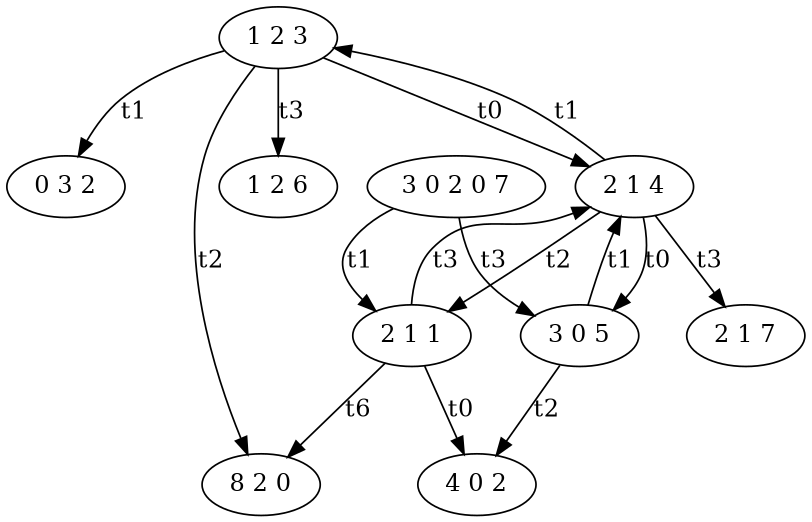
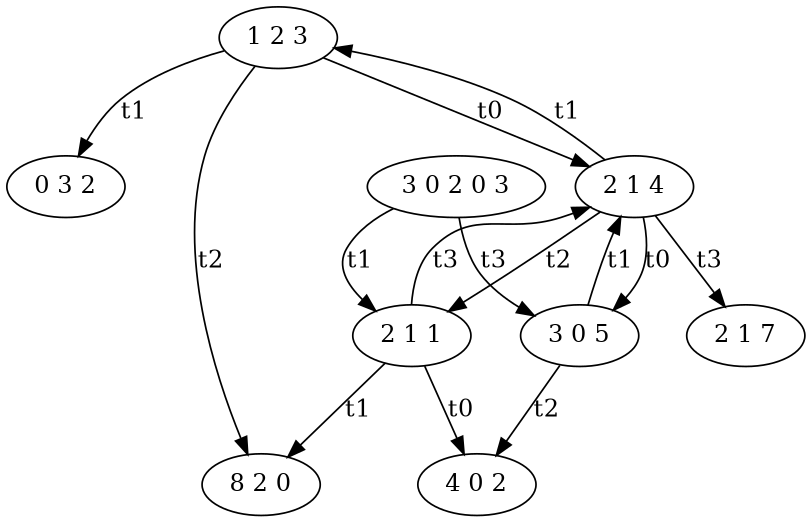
(278, 187) -> none
(456, 187) -> (456, 187)
(359, 410) -> (359, 410)
